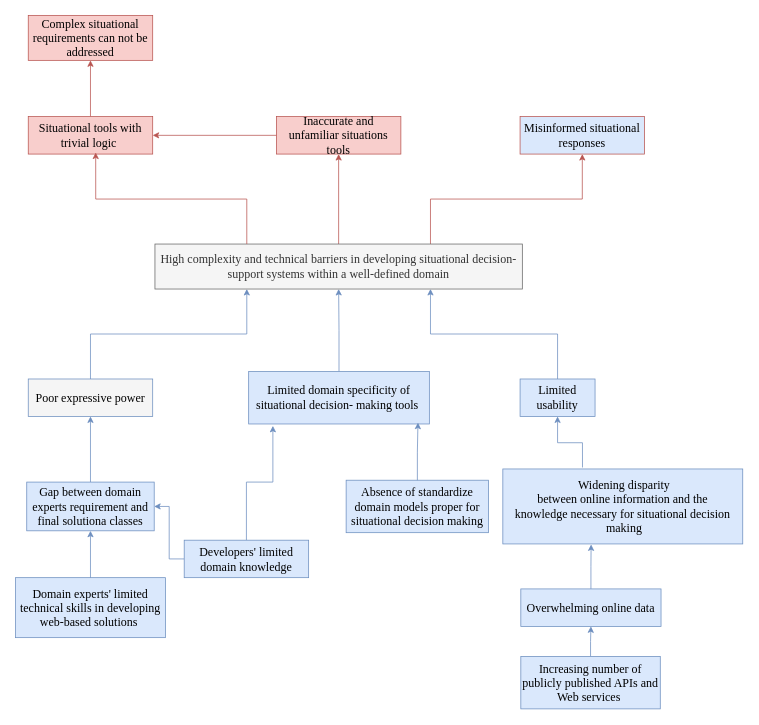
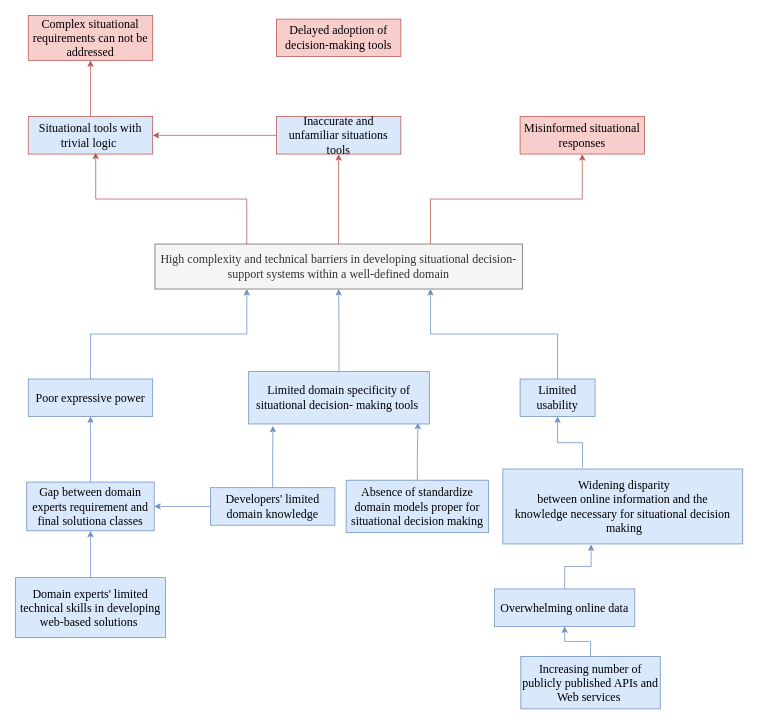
none -> (339, 38)
(90, 135) -> (90, 135)
(339, 135) -> (339, 135)
(582, 135) -> (582, 135)
(90, 398) -> (90, 398)
(246, 559) -> (273, 507)
(591, 608) -> (565, 608)
